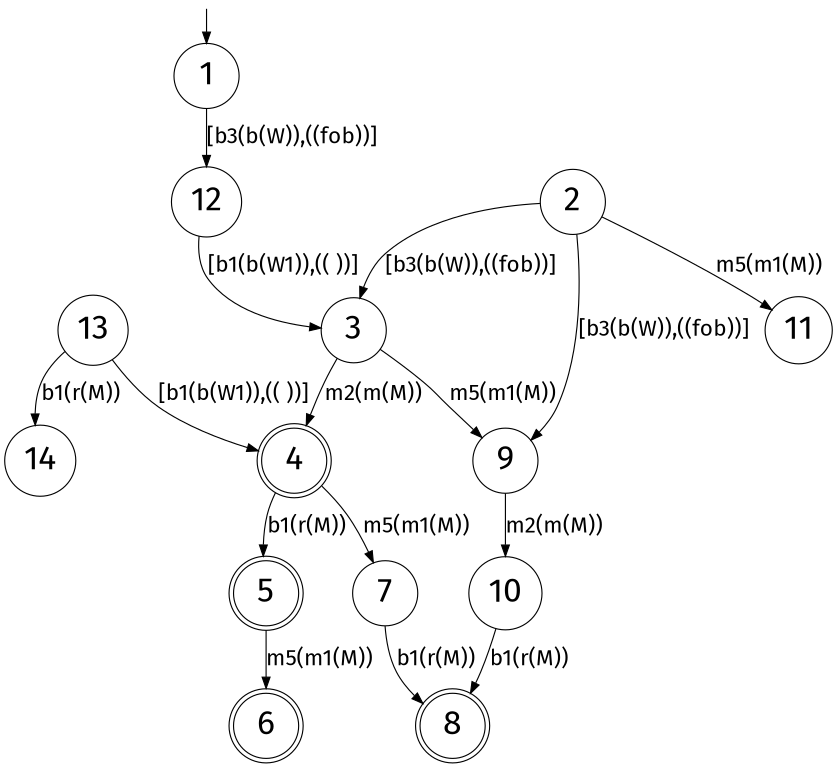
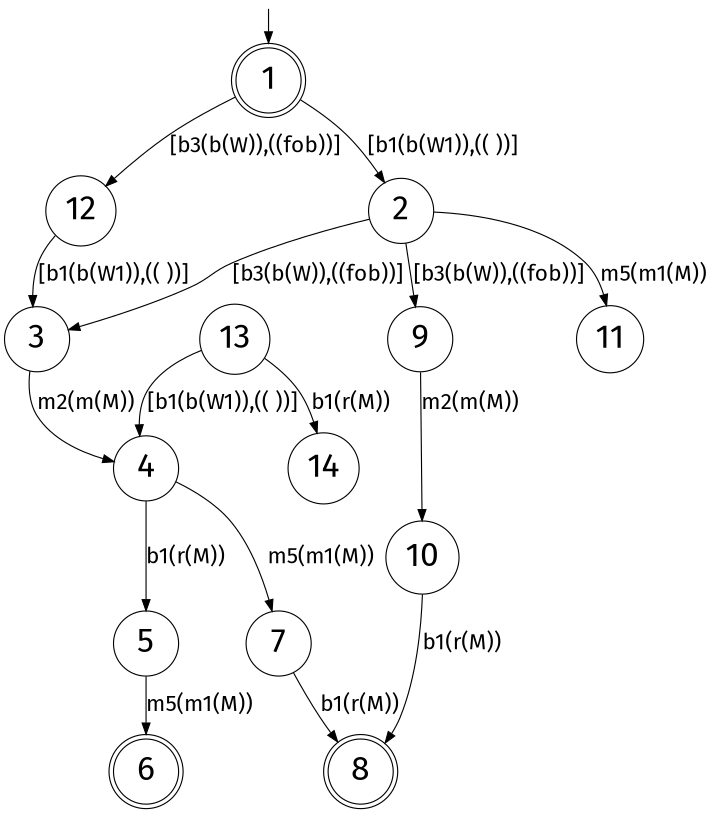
(207, 76) -> (269, 80)
none -> (343, 132)
(429, 387) -> none
(294, 461) -> (146, 468)
(266, 593) -> (146, 644)
